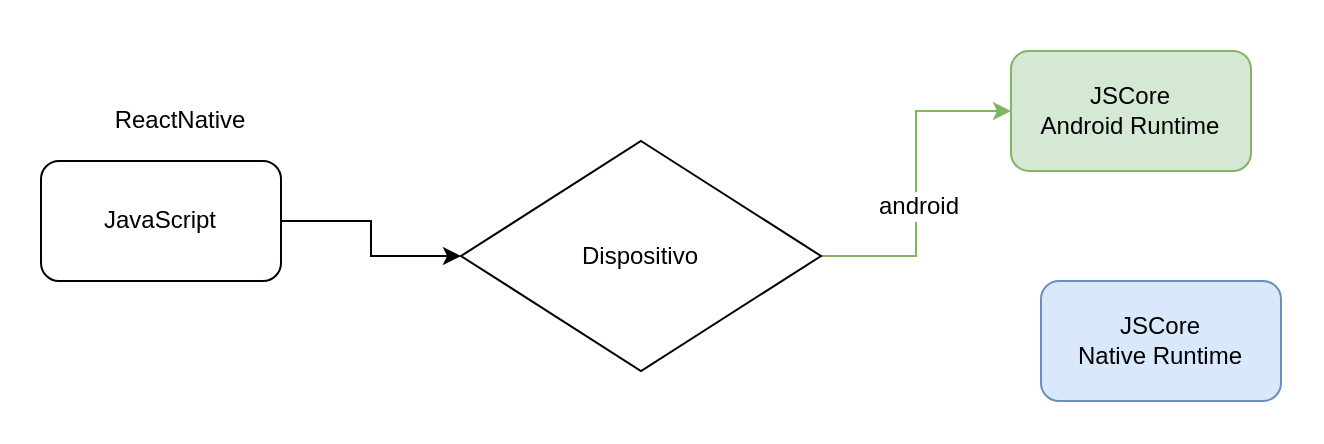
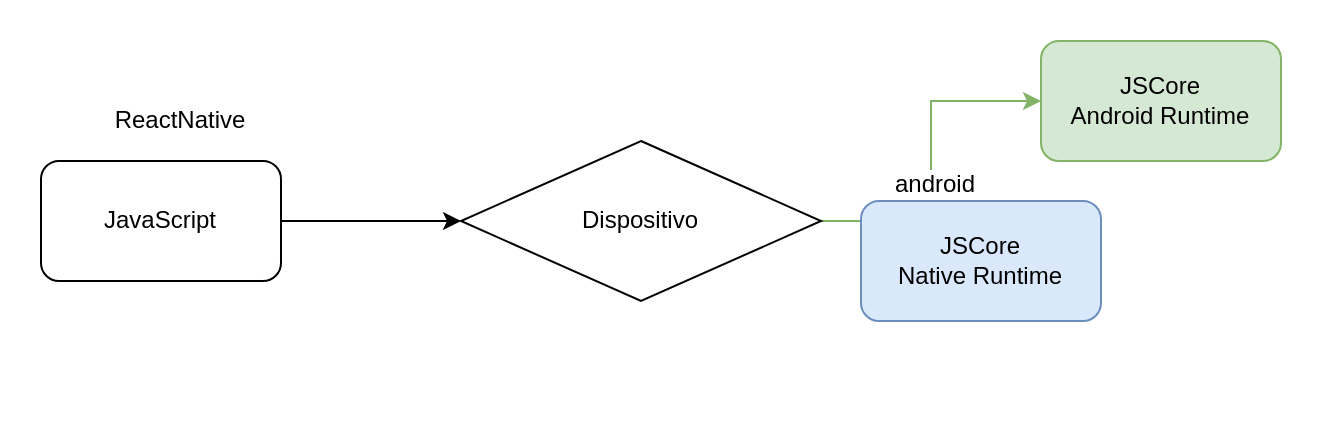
(1131, 111) -> (1161, 101)
(641, 256) -> (641, 221)
(1161, 341) -> (981, 261)
